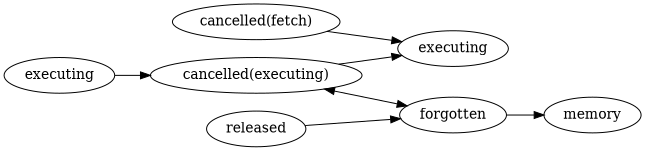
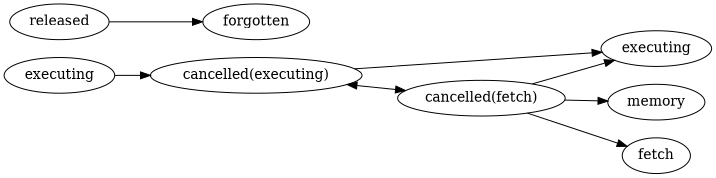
(366, 97) -> (376, 88)
(520, 115) -> (581, 100)
none -> (656, 156)
